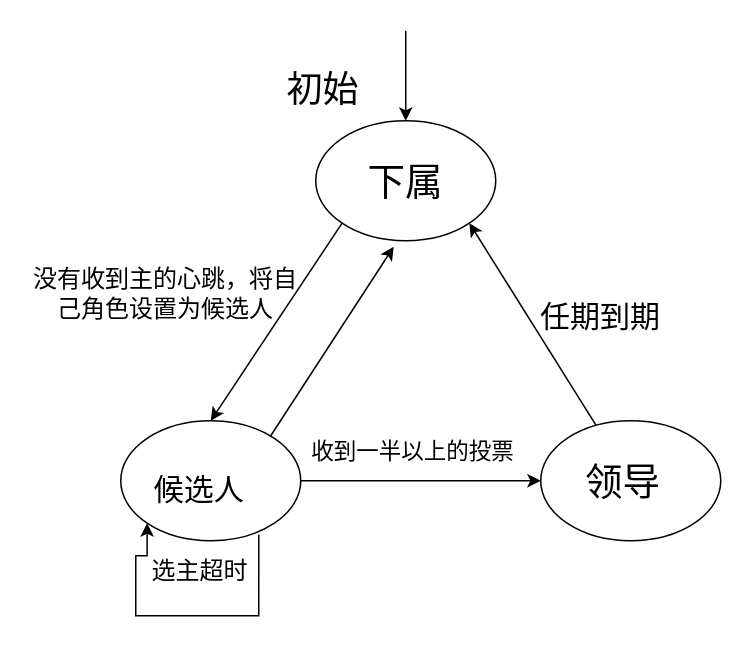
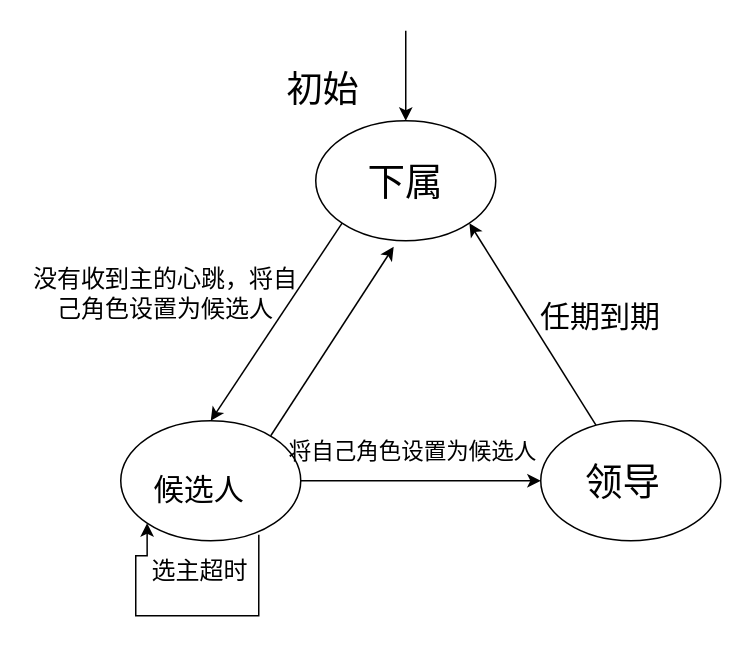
(413, 451) -> (413, 451)
